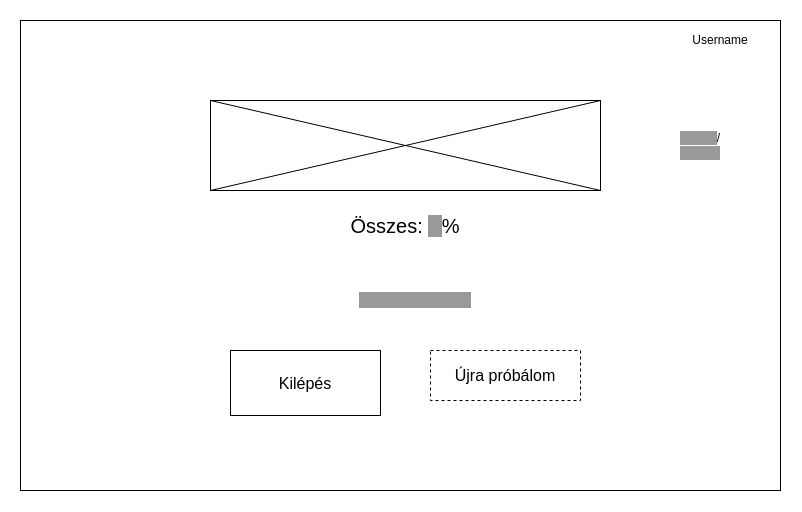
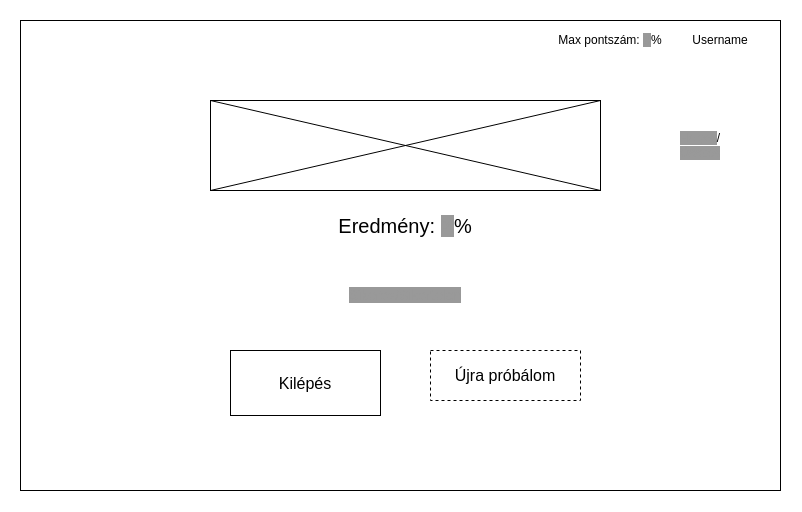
none -> (611, 41)
(406, 226) -> (406, 226)
(416, 301) -> (406, 296)
